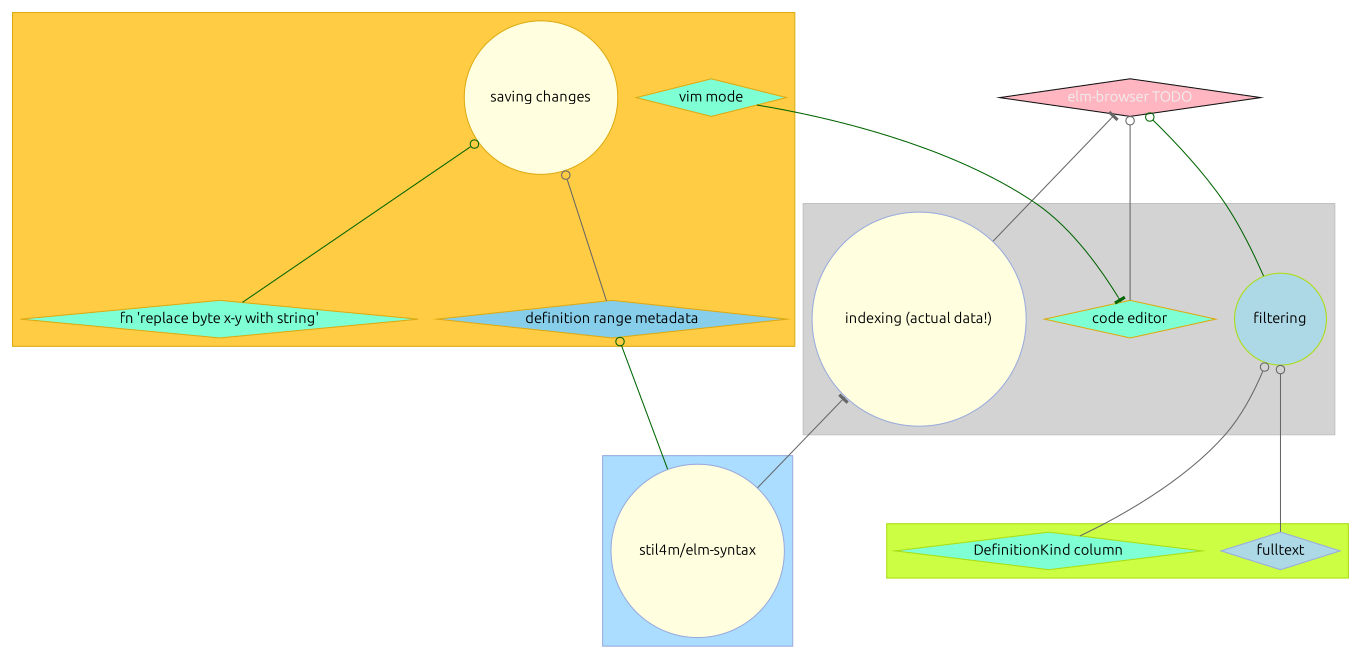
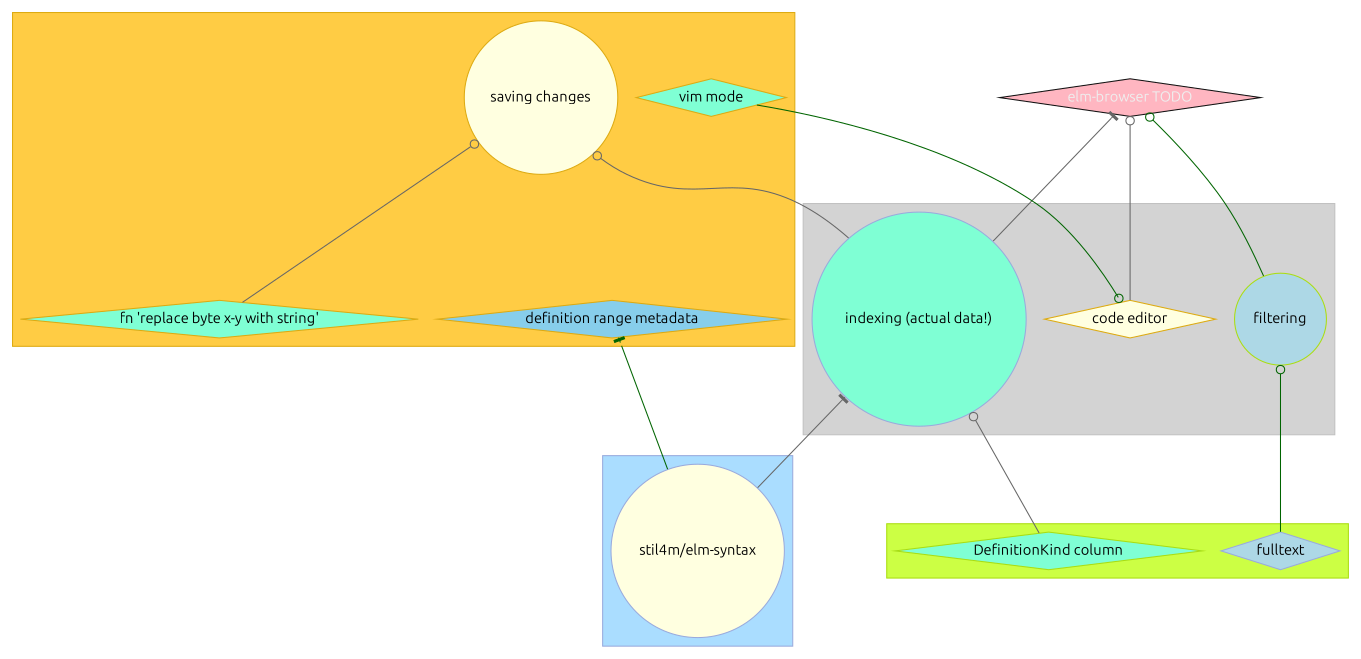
(960, 163) -> (960, 163)
(357, 225) -> (357, 225)
(587, 240) -> (728, 188)
(919, 319) -> (919, 319)
(1130, 319) -> (1130, 319)
(645, 408) -> (645, 408)
(1280, 453) -> (1280, 453)
(1187, 470) -> (1007, 477)
